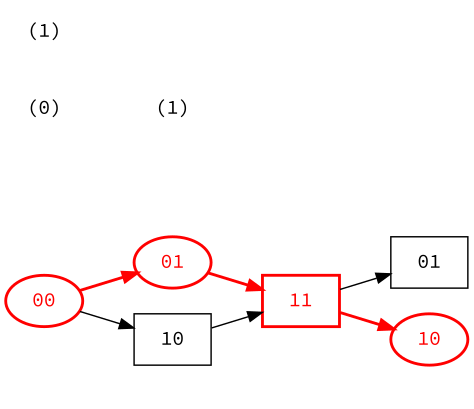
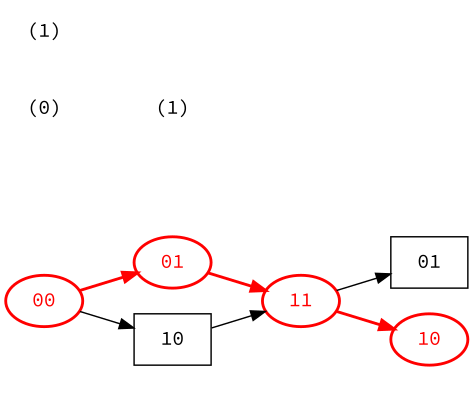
(301, 301) -> (301, 301)
